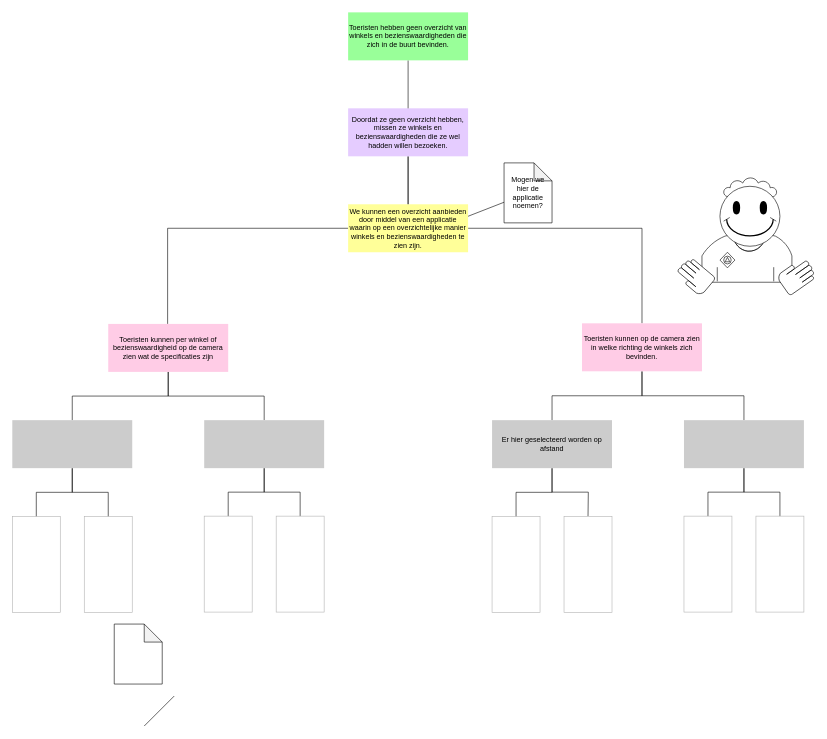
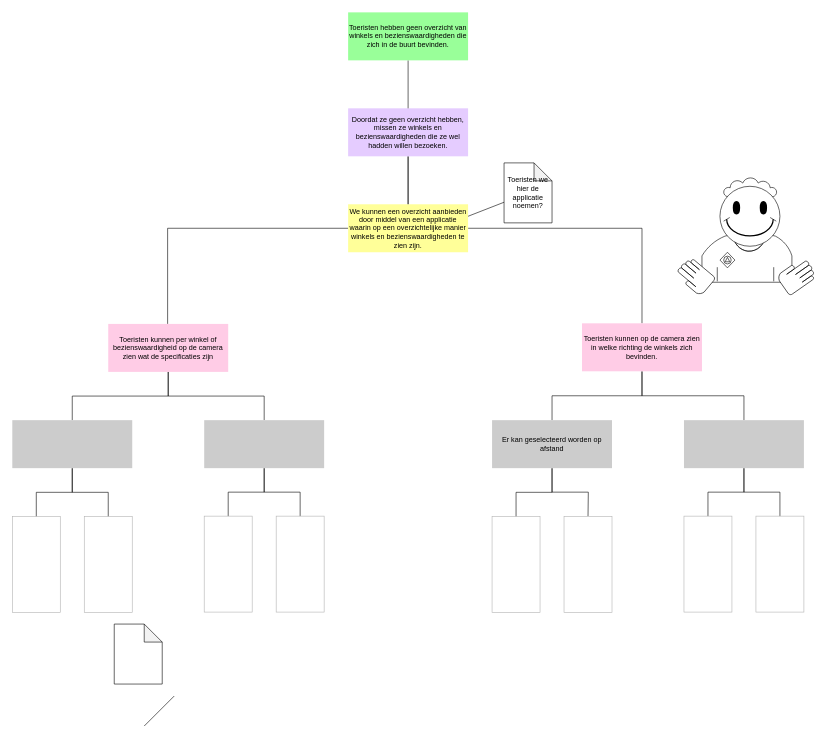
(528, 193) -> (528, 193)
(552, 444) -> (552, 444)
